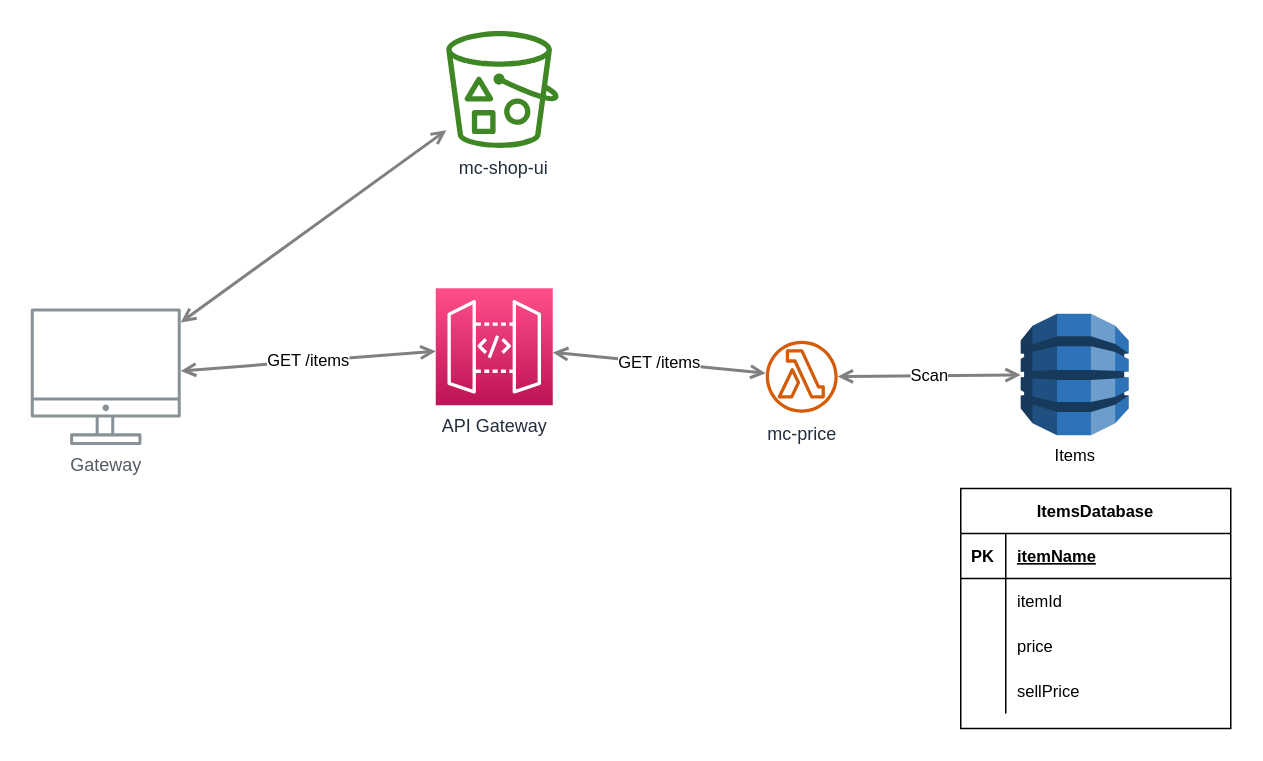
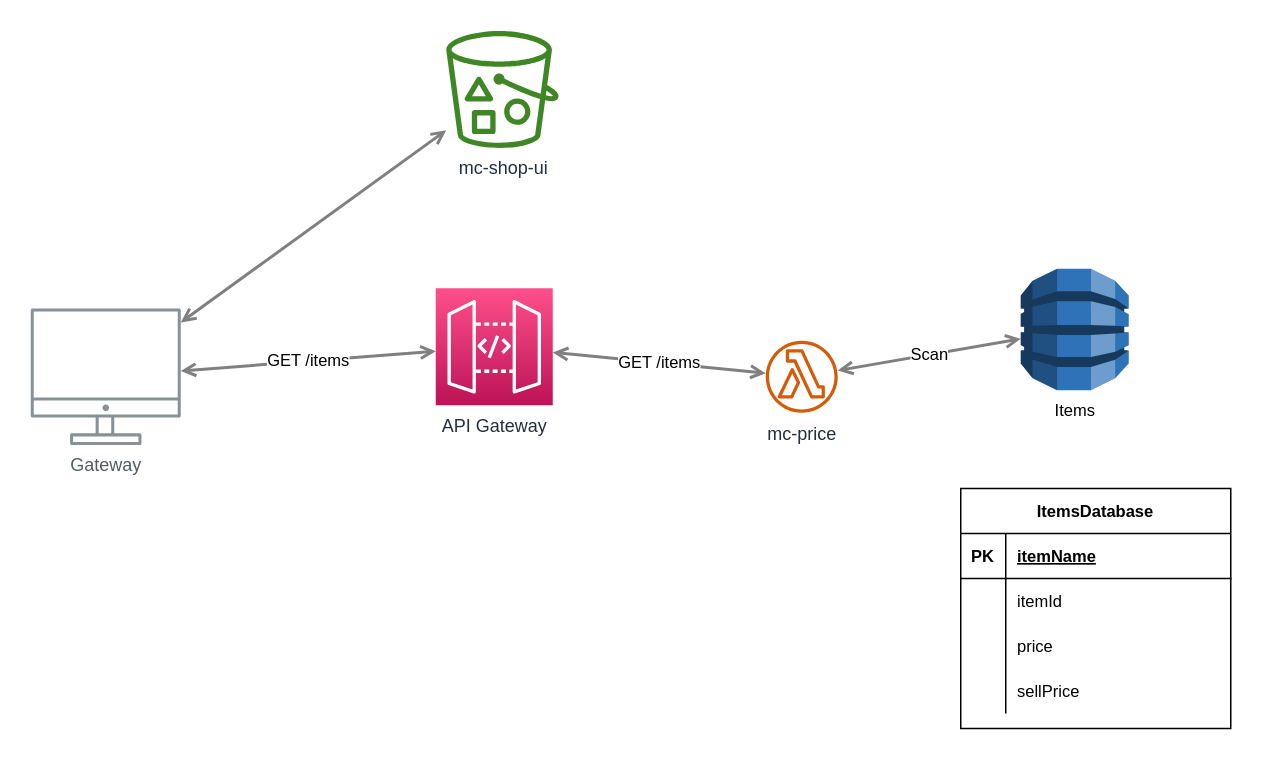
(1075, 374) -> (1075, 329)
